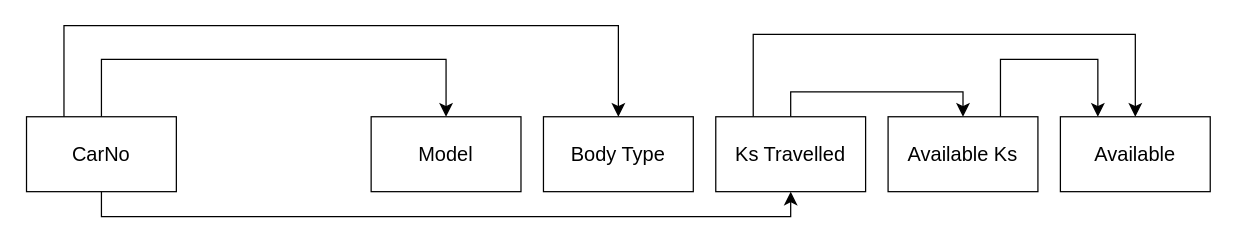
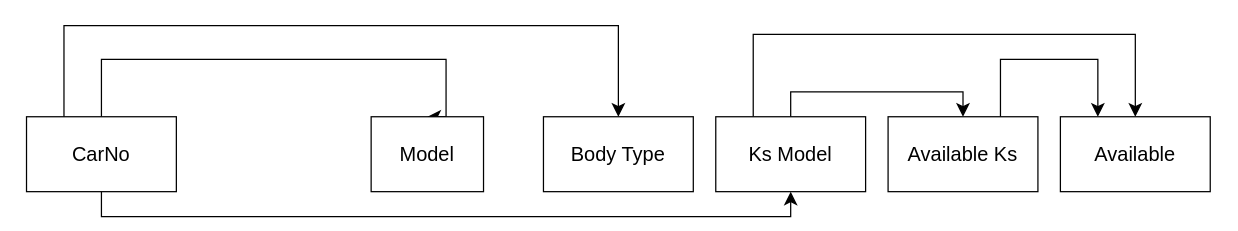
(446, 154) -> (427, 154)
(791, 154) -> (791, 154)
